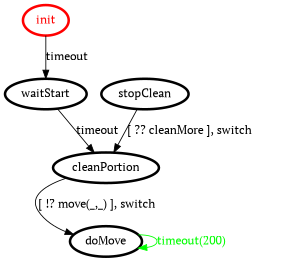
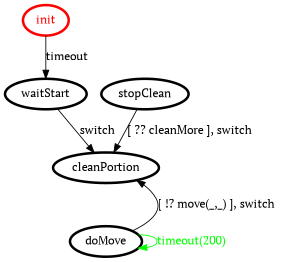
(98, 131) -> (98, 131)
(36, 203) -> (157, 211)
